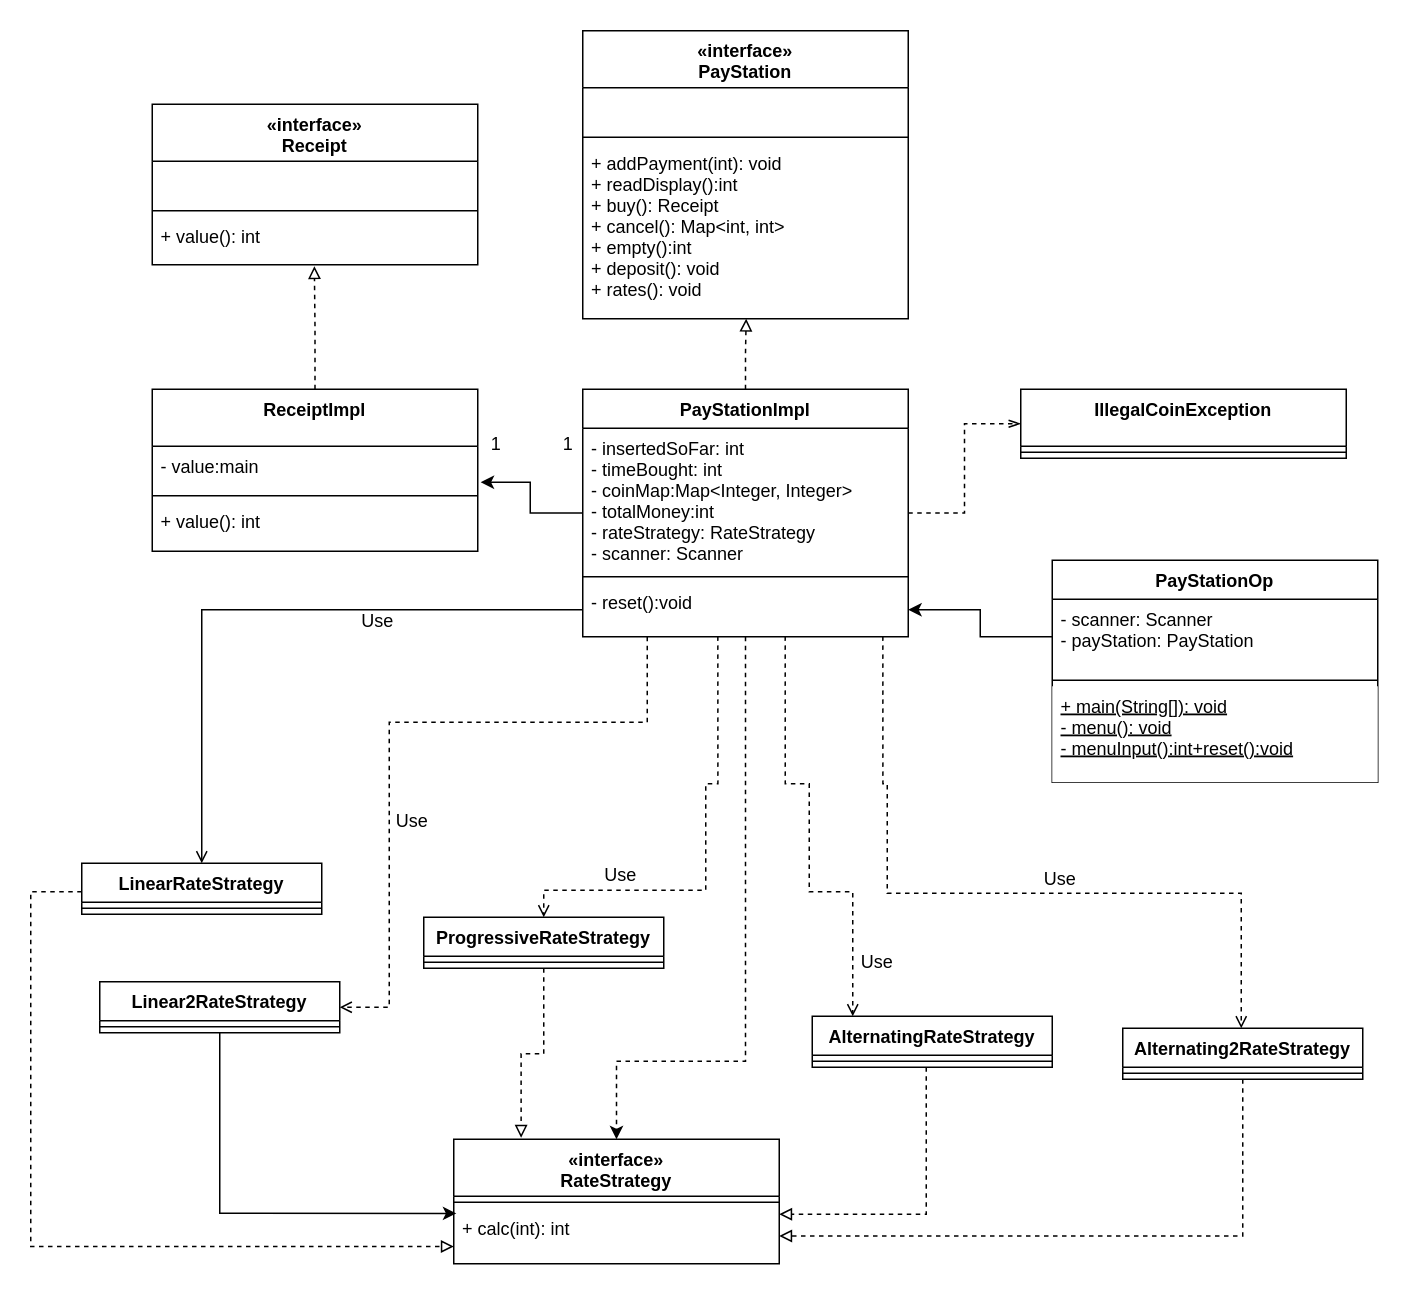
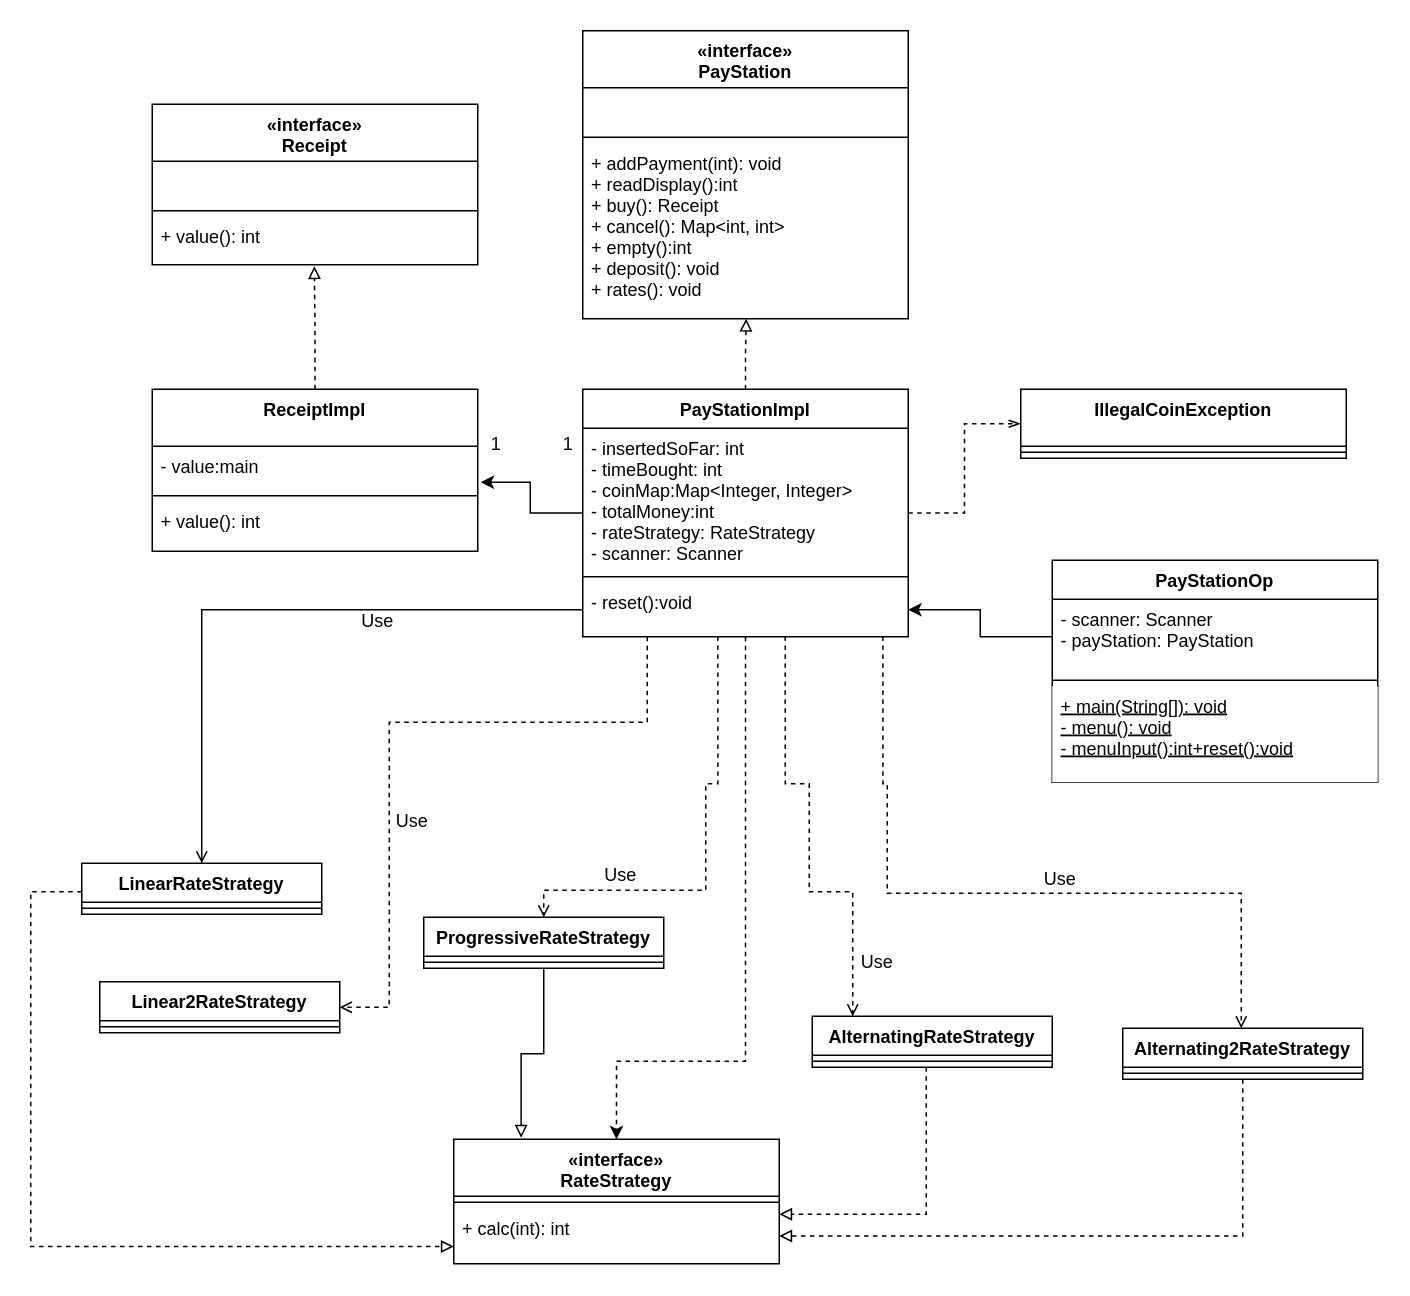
(539, 1054) -> (539, 1054)
(244, 1213) -> none
